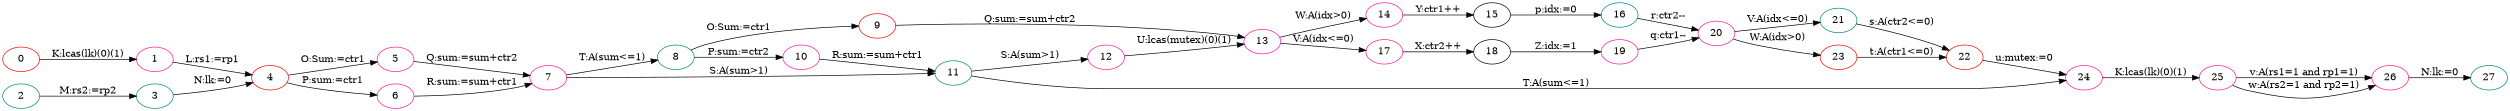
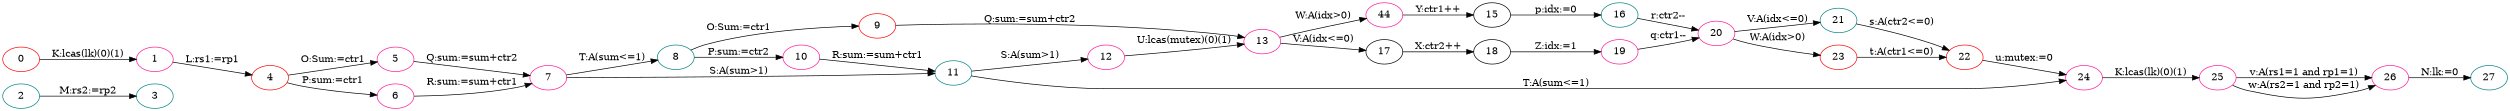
(1384, 15) -> (1384, 15)
(1384, 52) -> (1384, 52)
(210, 91) -> none
